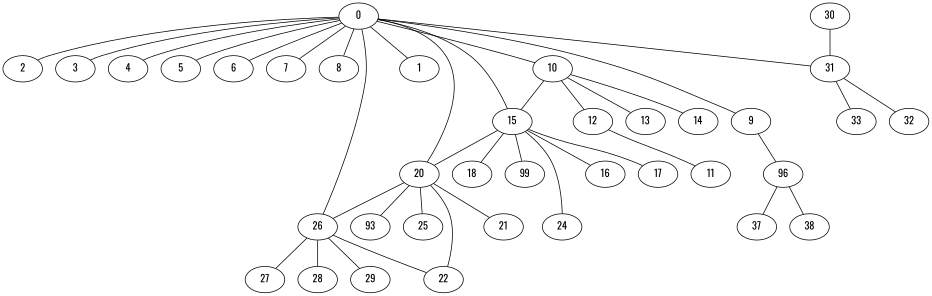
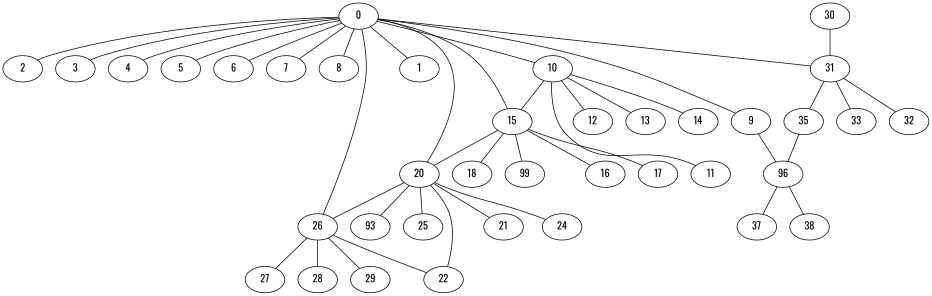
none -> (804, 122)
(652, 148) -> (630, 155)
(554, 168) -> (490, 202)
